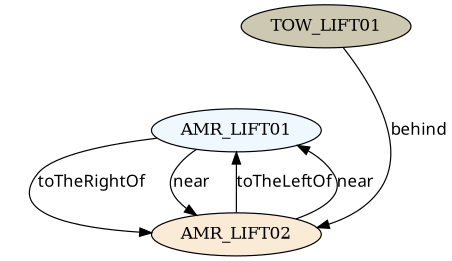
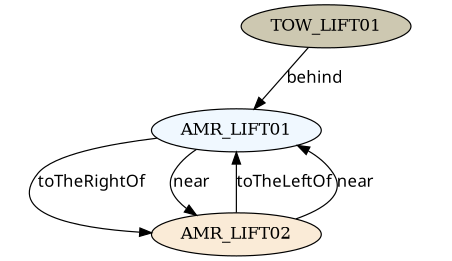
(390, 145) -> (285, 74)
